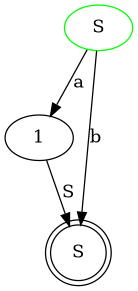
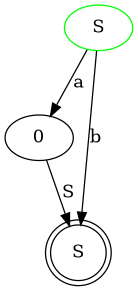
(39, 138) -> (39, 138)
